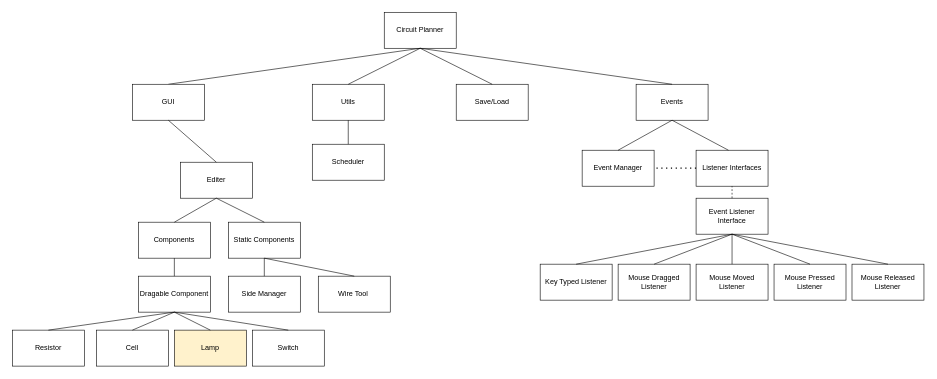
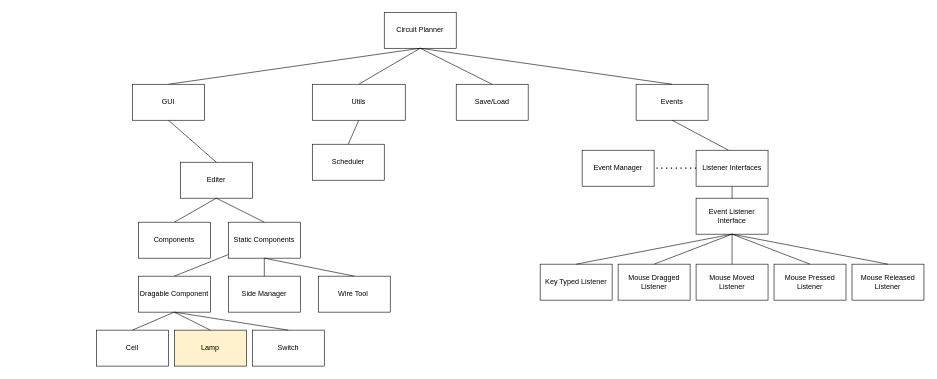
(348, 102) -> (359, 102)
(645, 136) -> none
(732, 192) -> (732, 192)
(174, 267) -> (201, 266)
(108, 322) -> none
(48, 348) -> none
